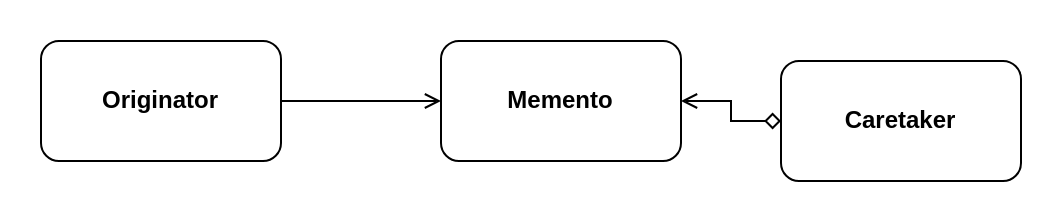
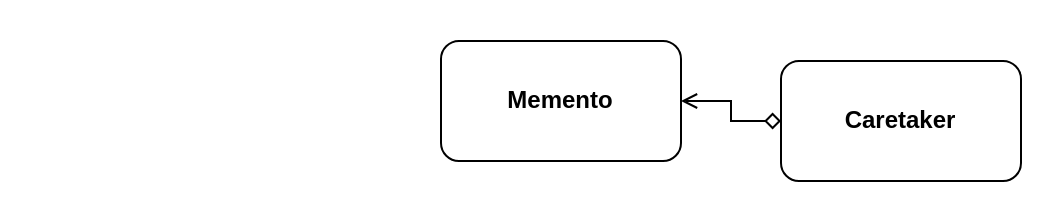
(161, 101) -> none
(358, 101) -> none
